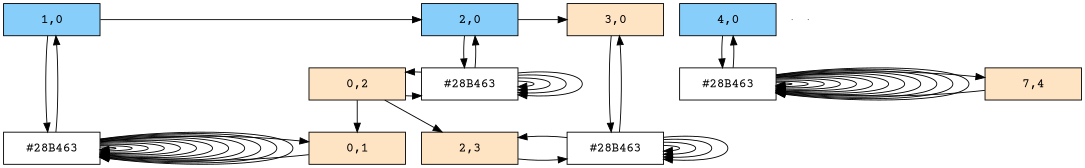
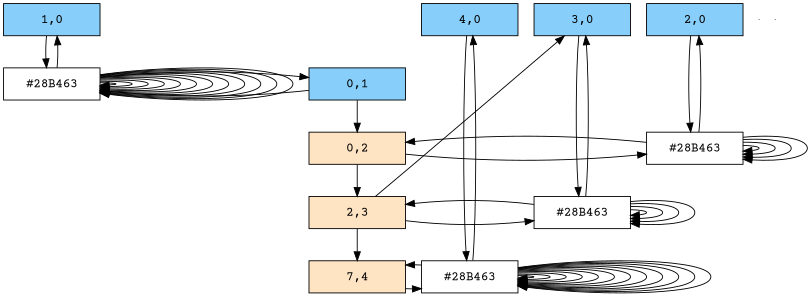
(256, 20) -> none
(538, 20) -> (457, 127)
(615, 20) -> (582, 20)
(357, 112) -> (357, 112)
(357, 148) -> (357, 84)
none -> (357, 240)
